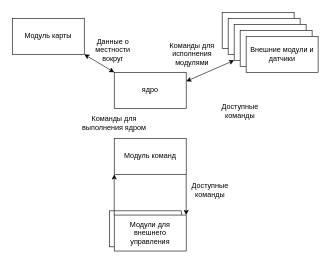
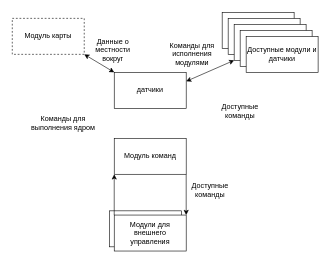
(48, 36) -> (48, 36)
(282, 54) -> (282, 54)
(150, 90) -> (150, 90)
(114, 123) -> (63, 123)
